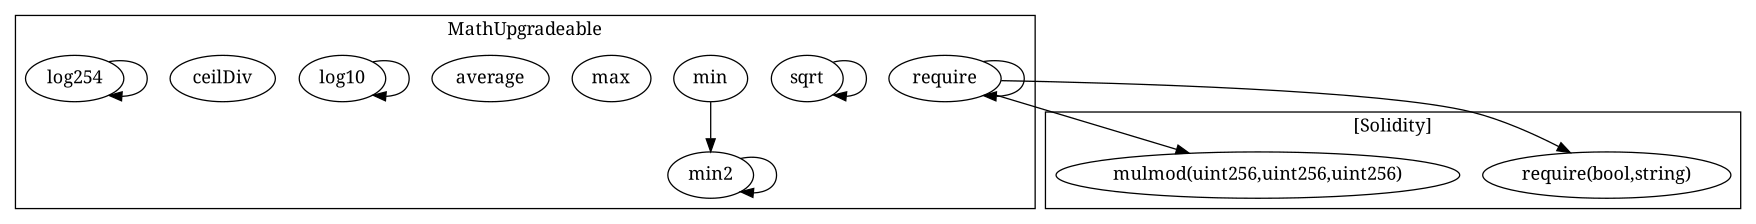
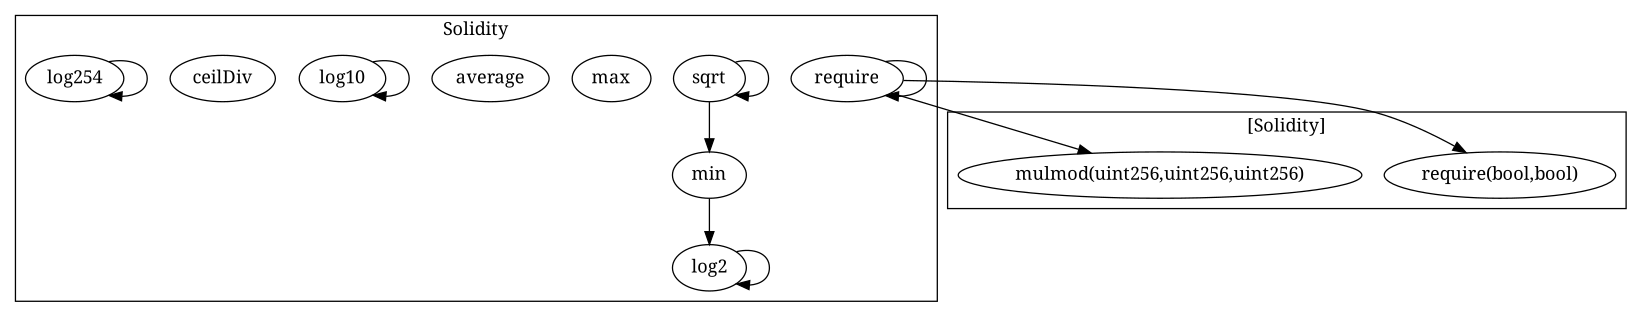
(525, 30) -> (476, 30)
none -> (709, 120)
(711, 175) -> (709, 268)
(1607, 175) -> (1500, 175)
